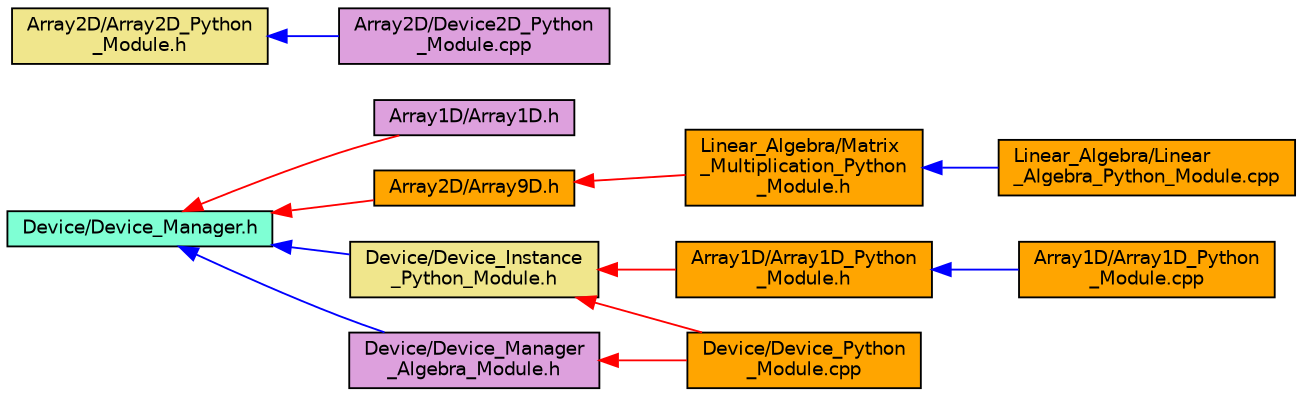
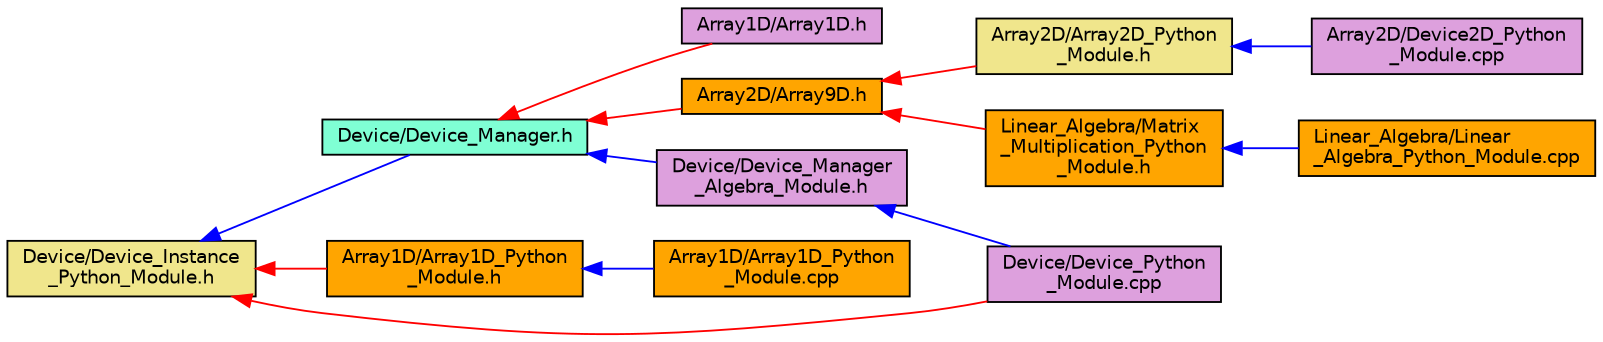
none -> (938, 72)
(320, 251) -> (314, 194)
(653, 360) -> (952, 229)
(804, 360) -> (1104, 274)
